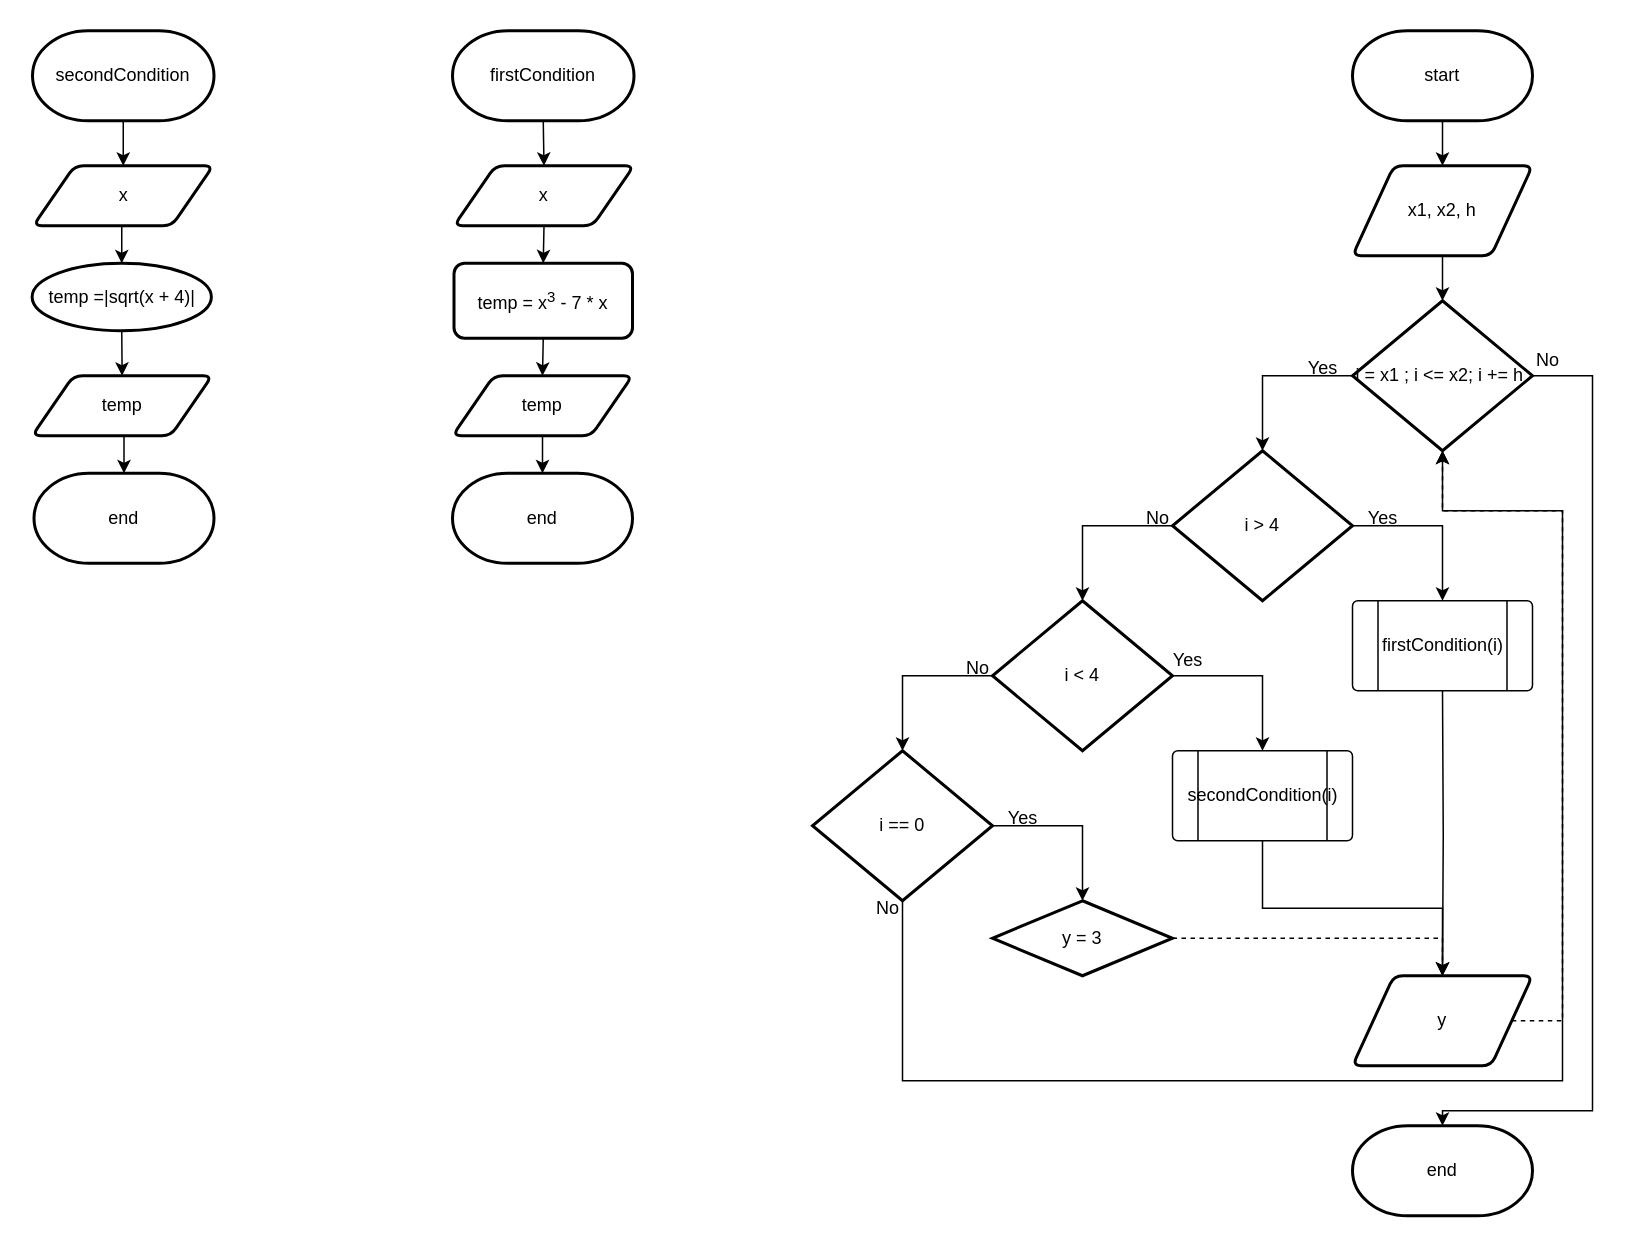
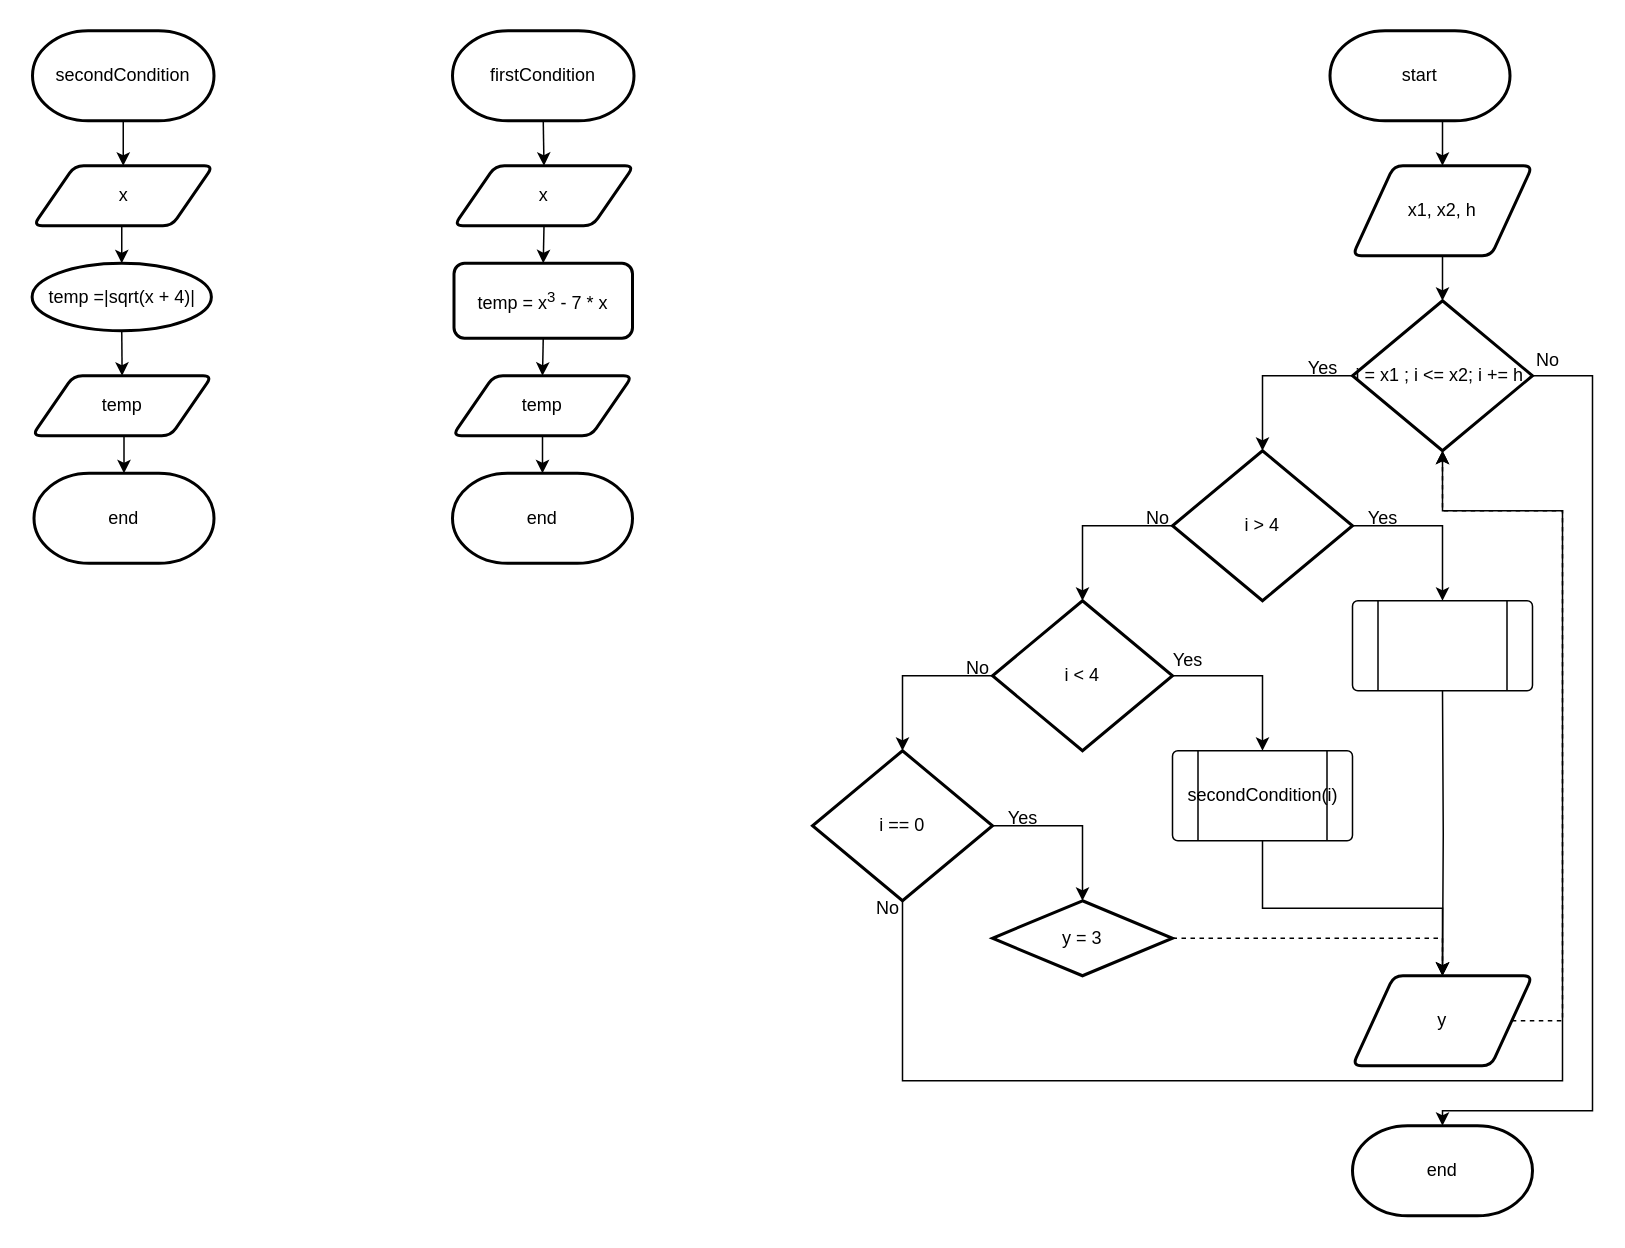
(1442, 76) -> (1420, 76)
(1442, 646) -> none
